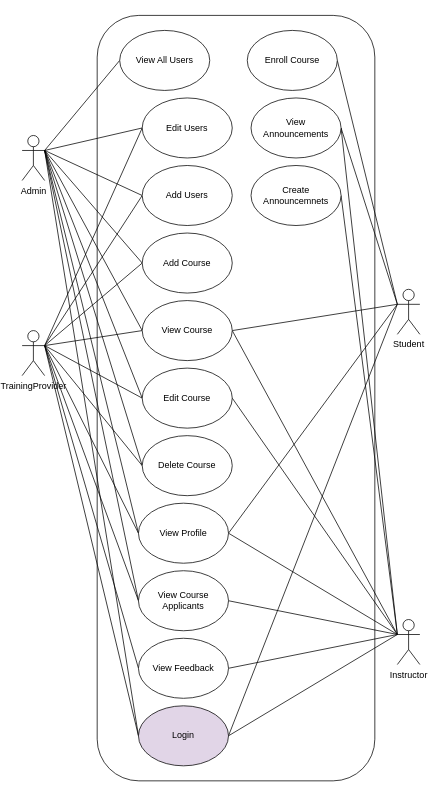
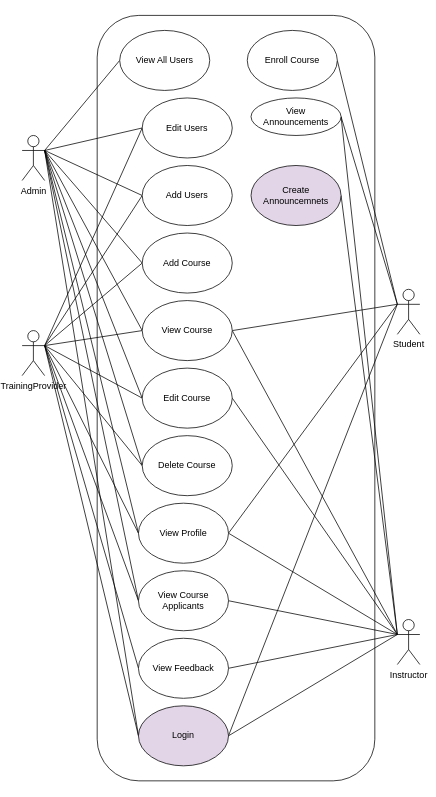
(296, 128) -> (296, 117)
(296, 195) -> (296, 195)
